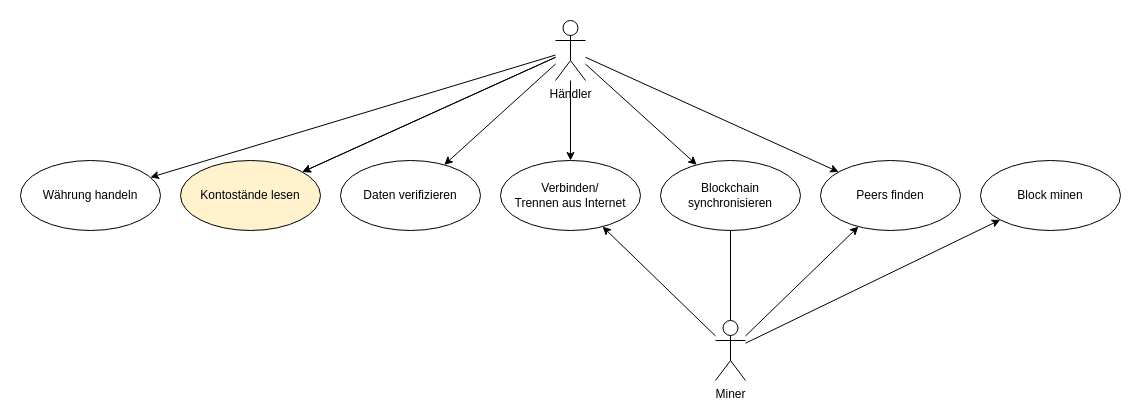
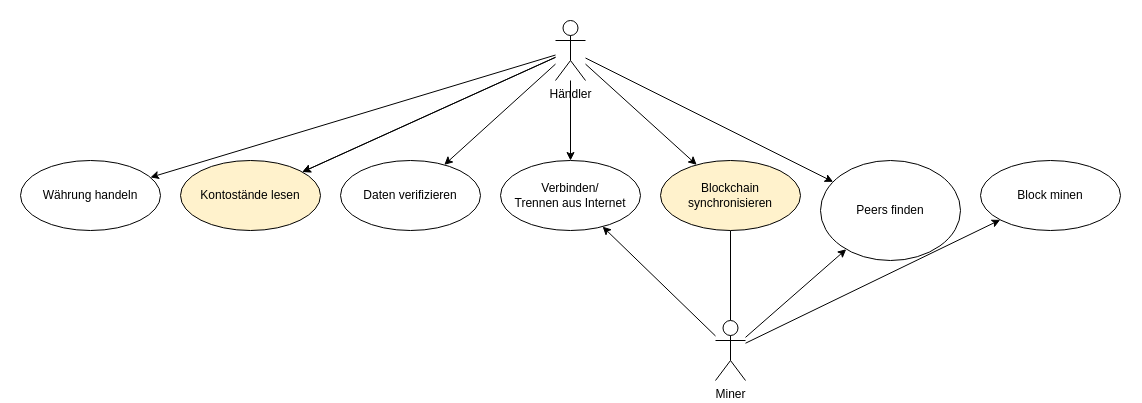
(731, 196) -> (731, 196)
(891, 196) -> (891, 211)
